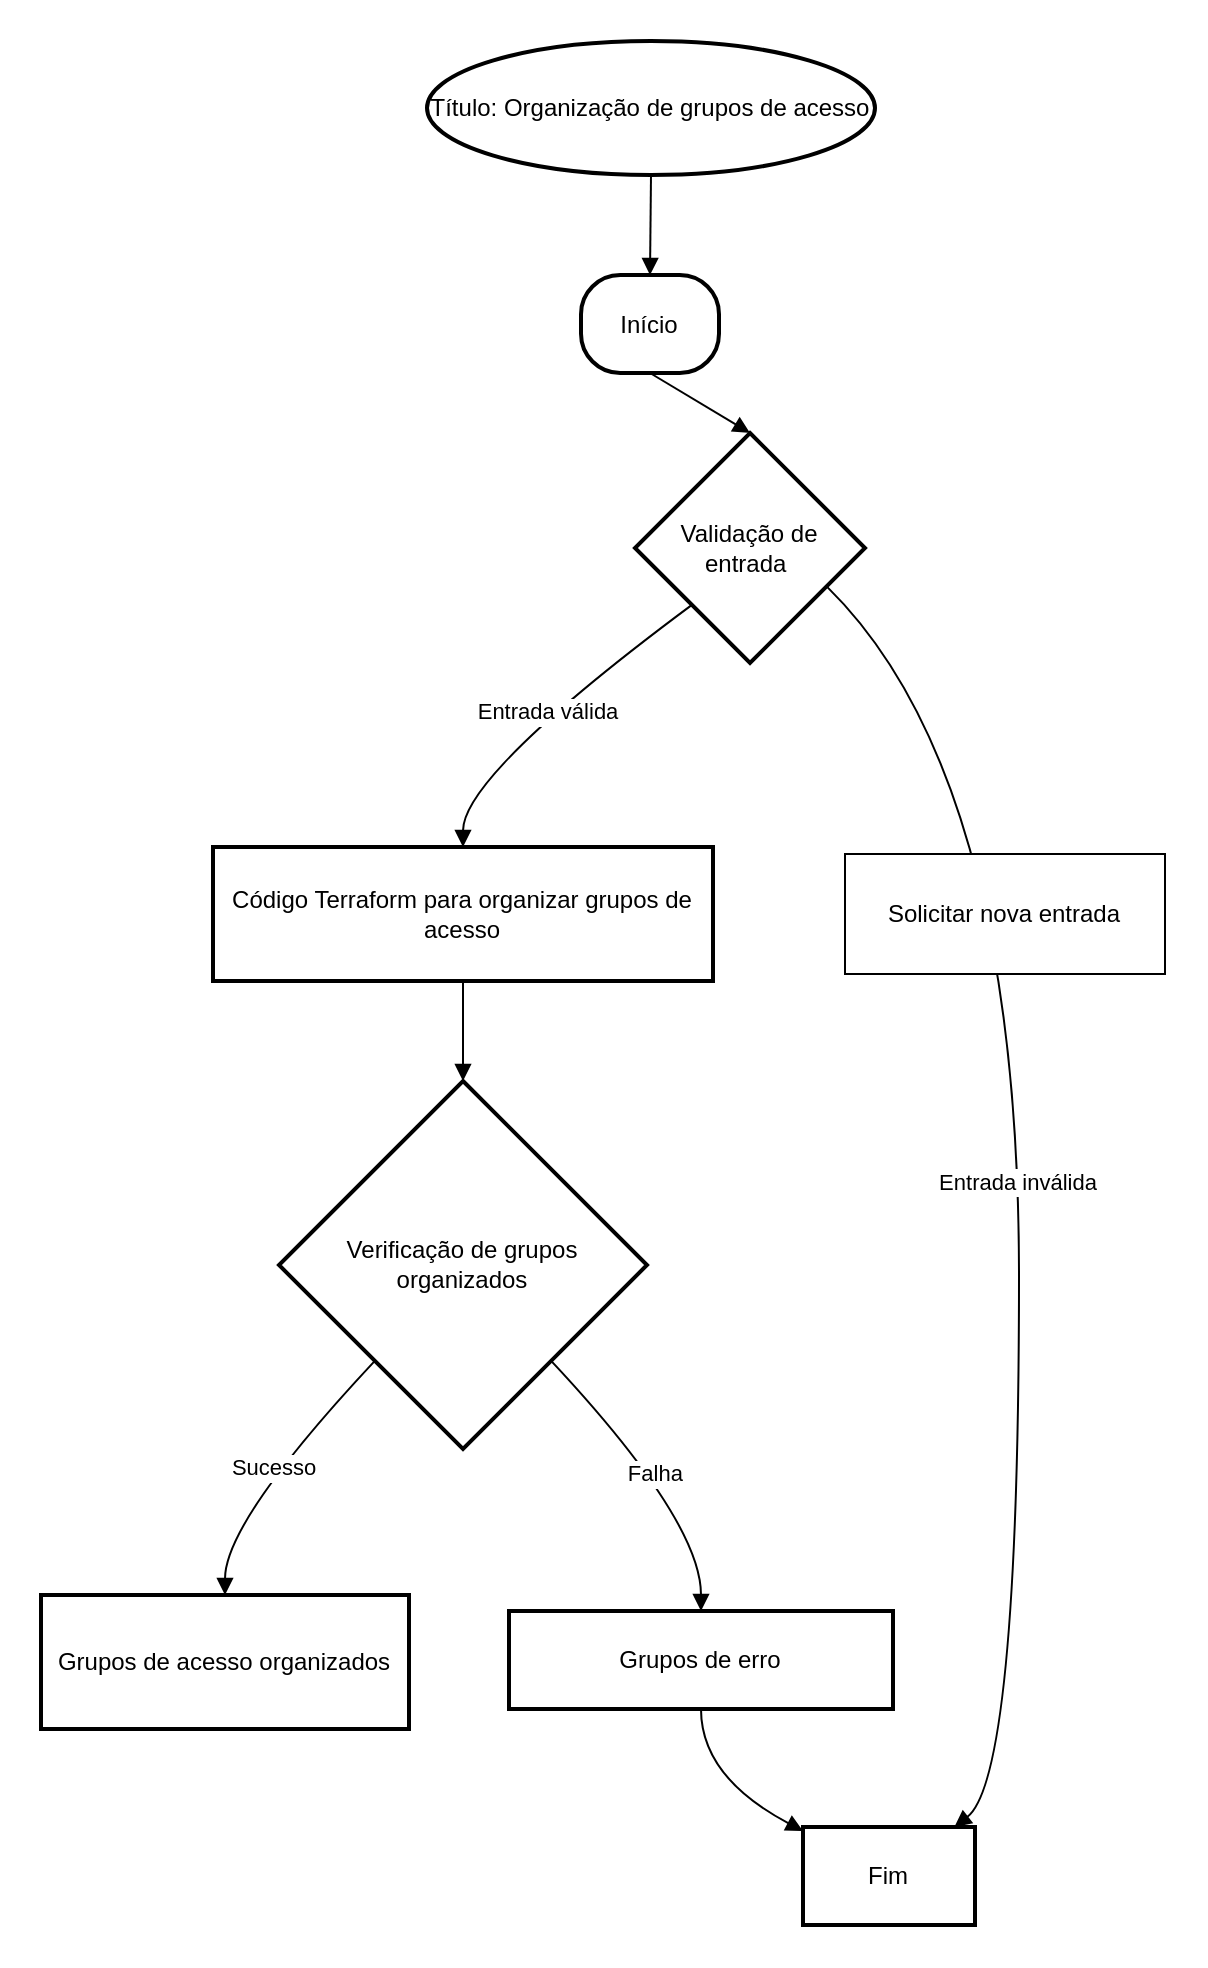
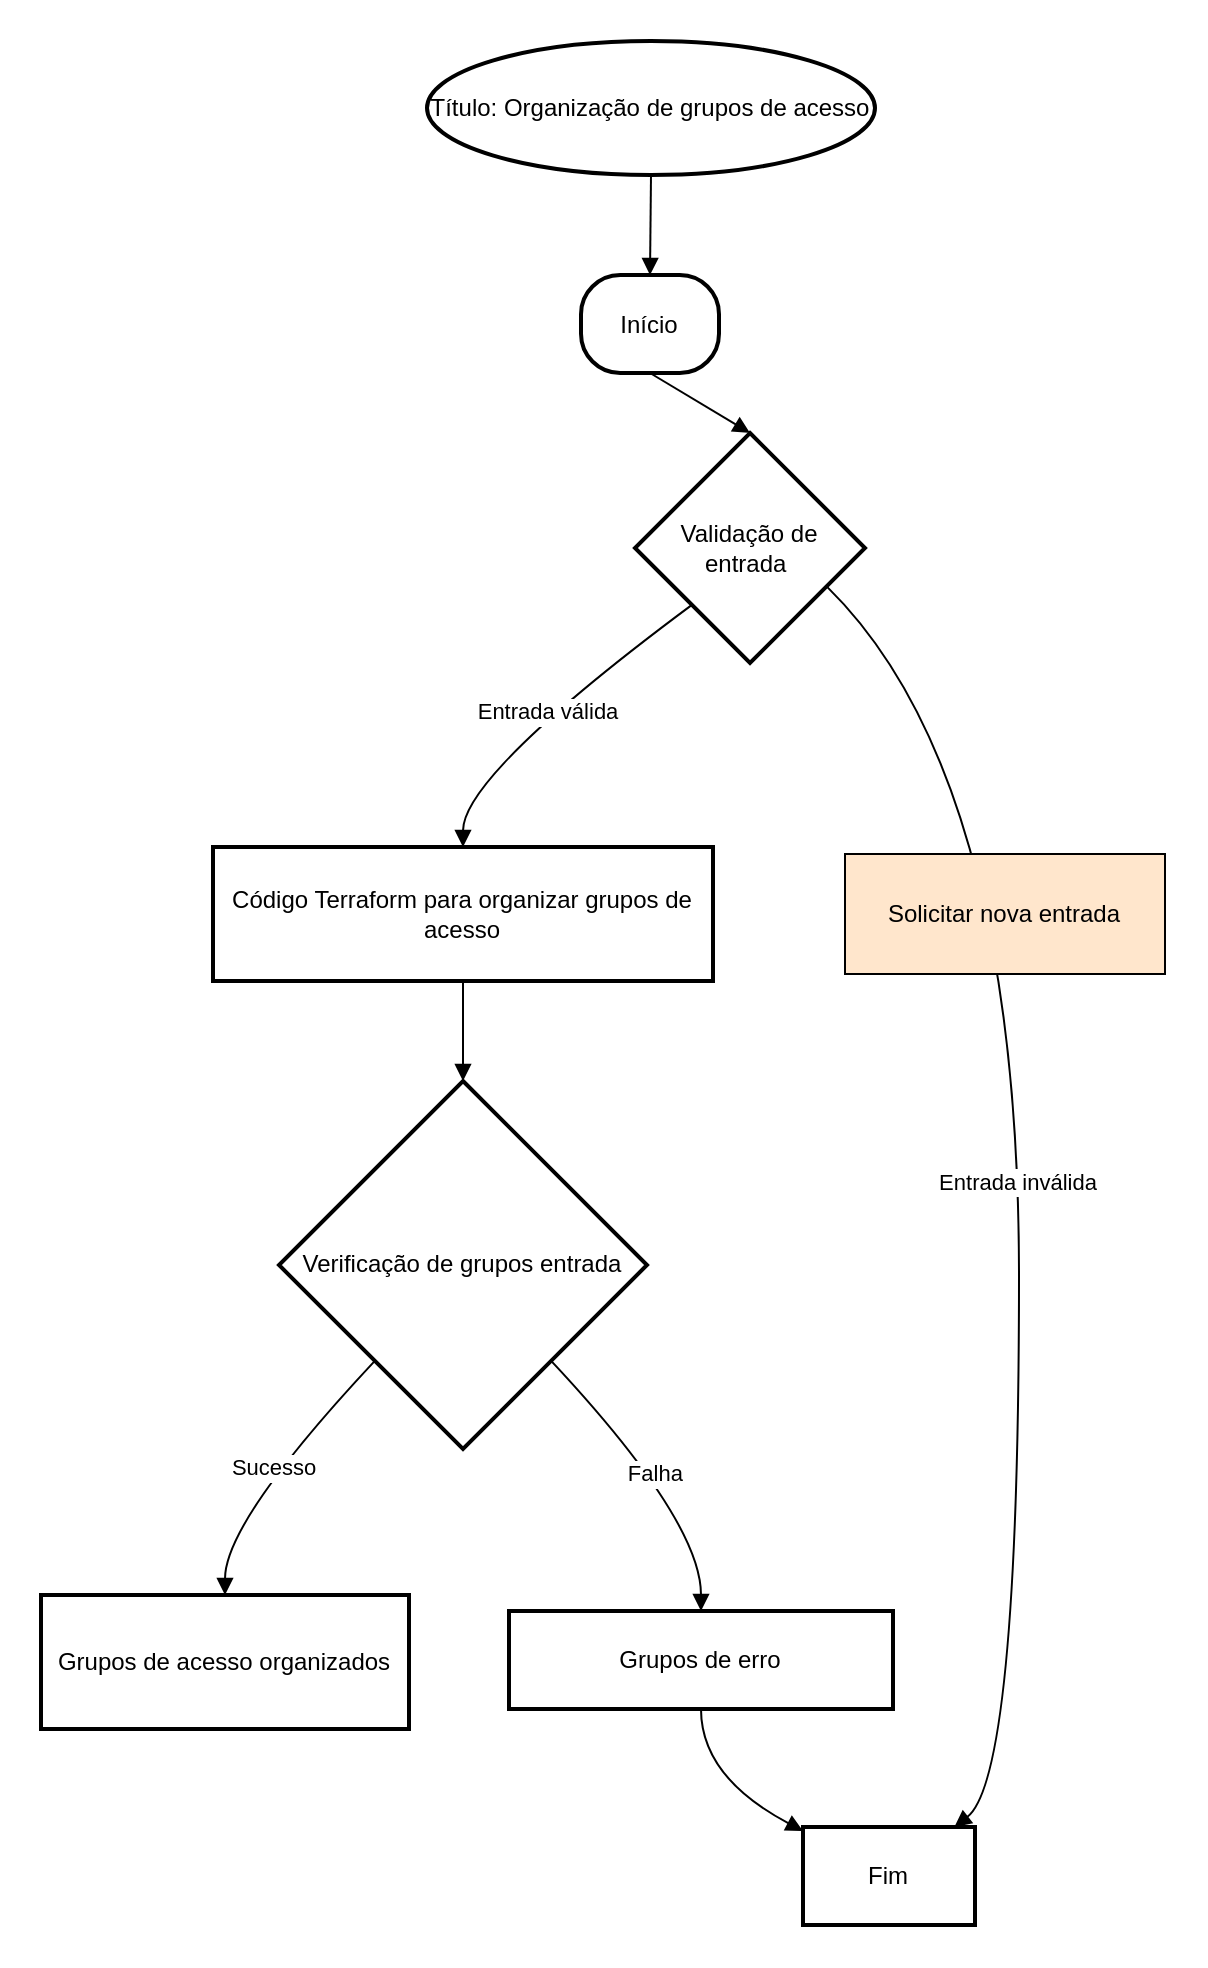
(1005, 914) -> (1005, 914)
(463, 1265) -> (463, 1265)
